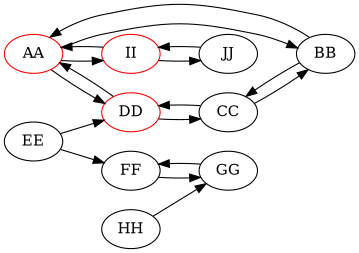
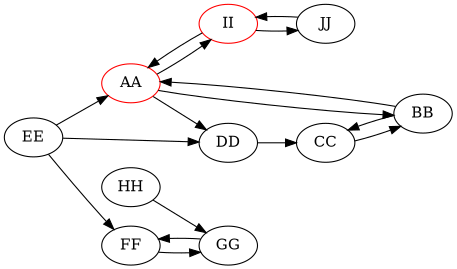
(92, 82) -> (77, 113)
(185, 105) -> none
(131, 112) -> (228, 143)
